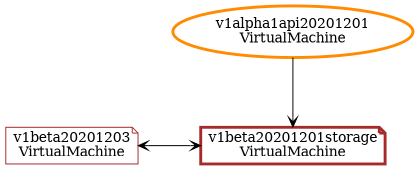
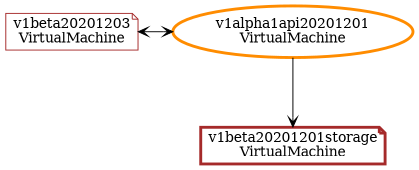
(169, 146) -> (155, 32)
